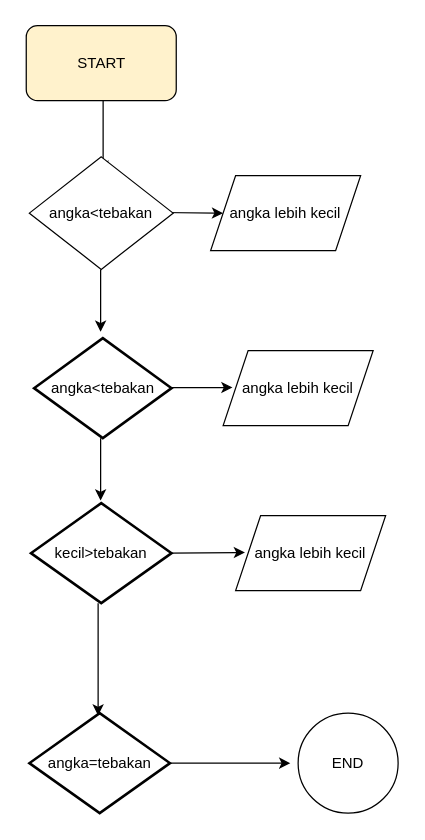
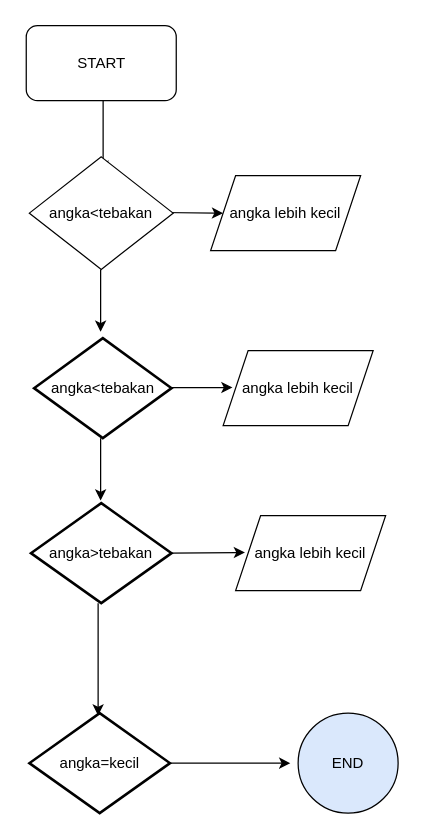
(101, 63) -> (101, 63)
(101, 553) -> (101, 553)
(100, 763) -> (100, 763)
(348, 763) -> (348, 763)
